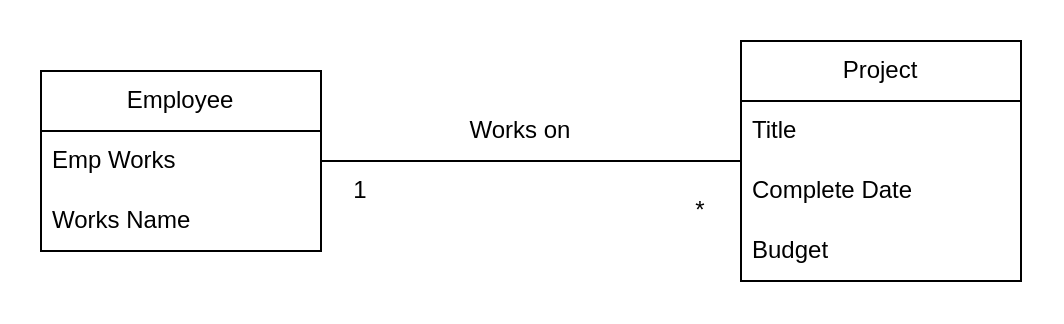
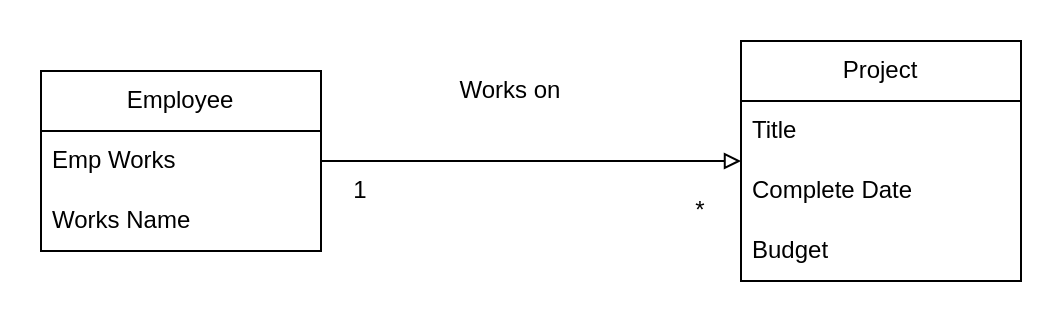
(521, 131) -> (511, 91)
(730, 161) -> (723, 161)
